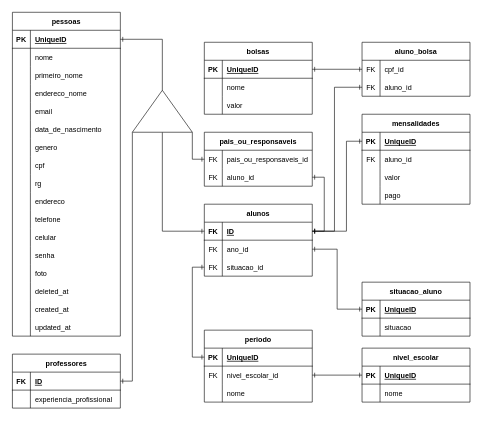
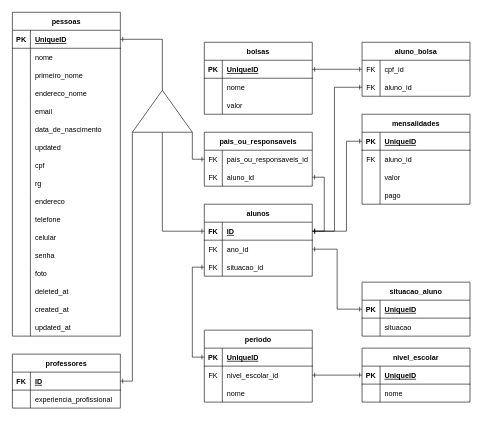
(47, 148) -> (49, 148)
